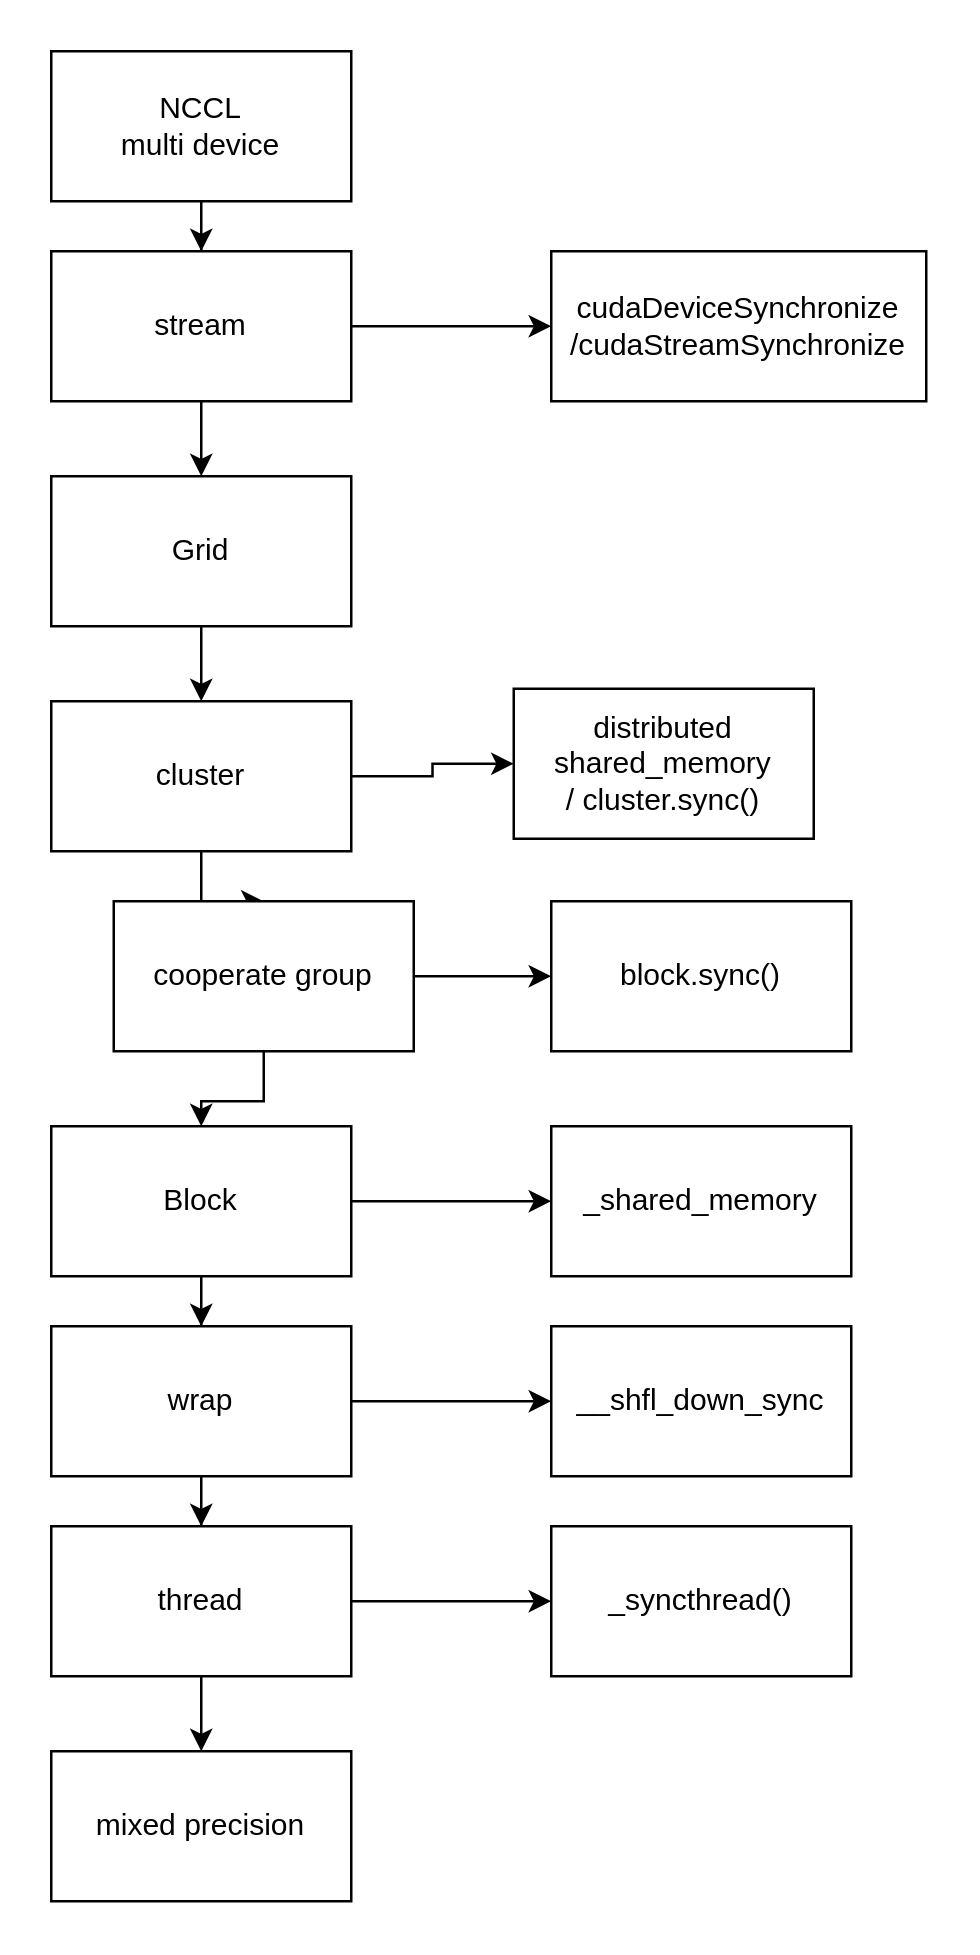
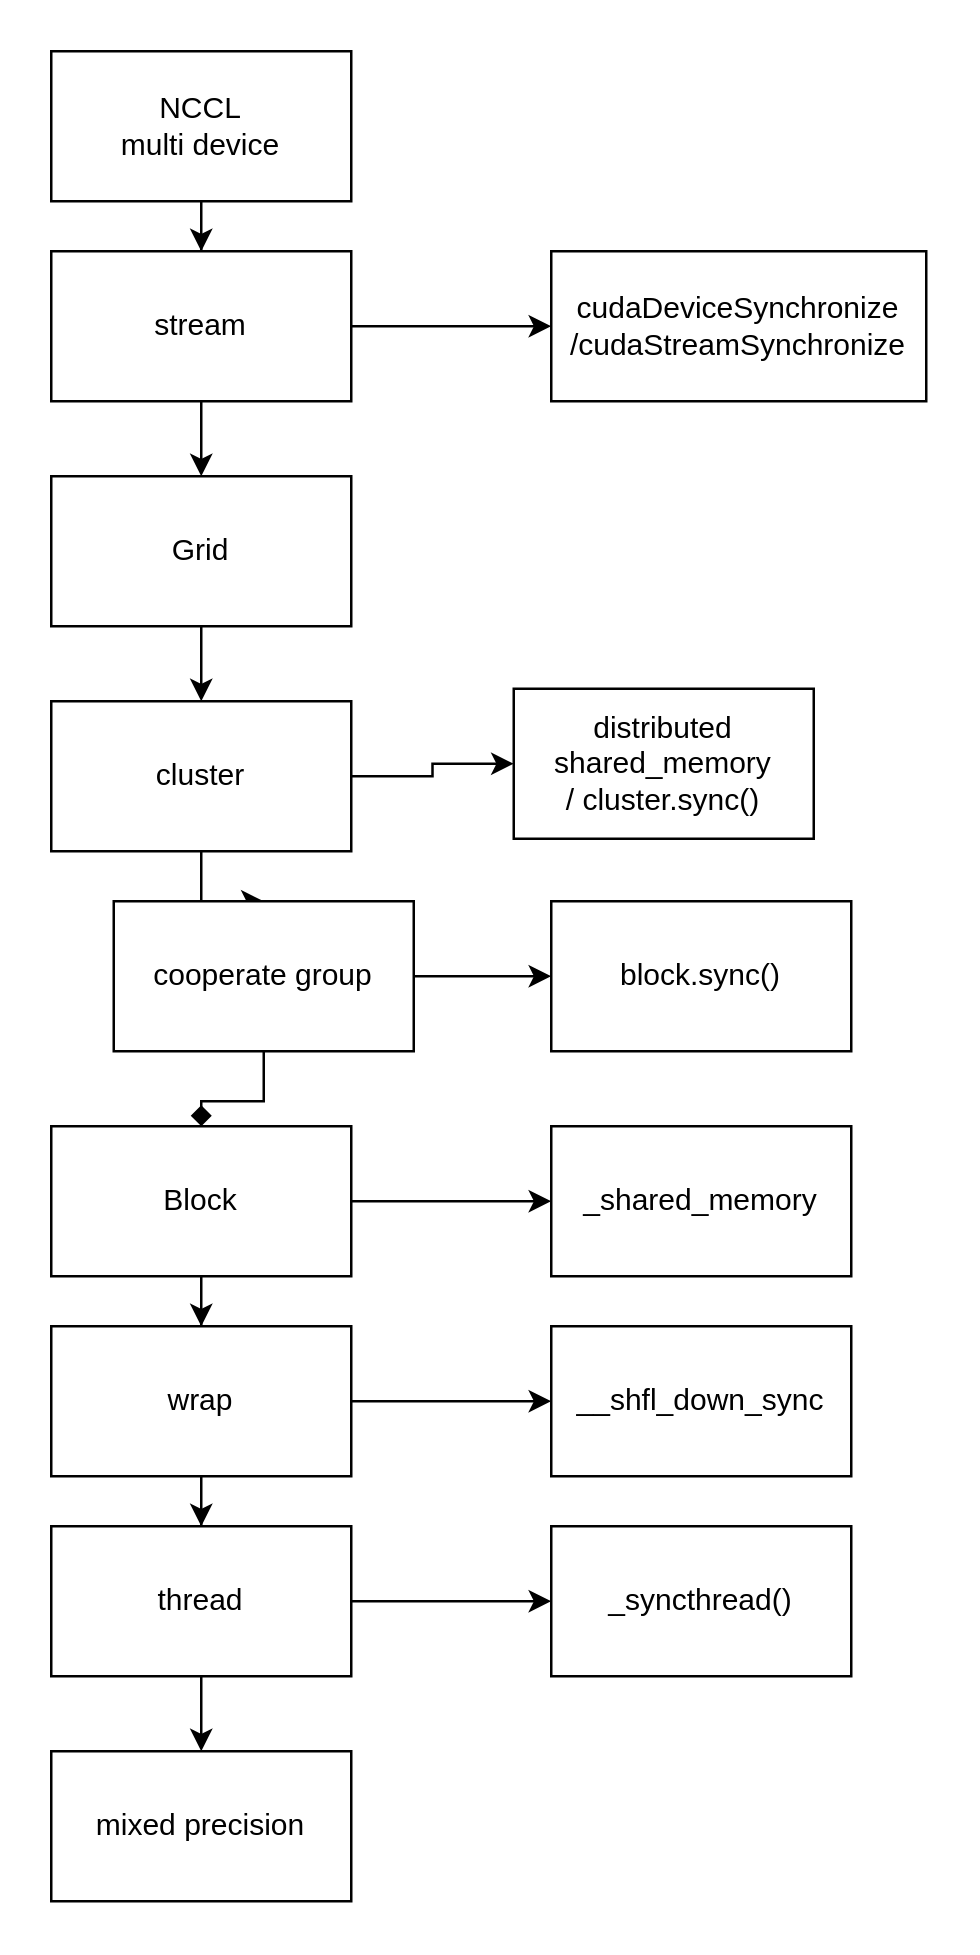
(201, 1107) -> (201, 1106)
